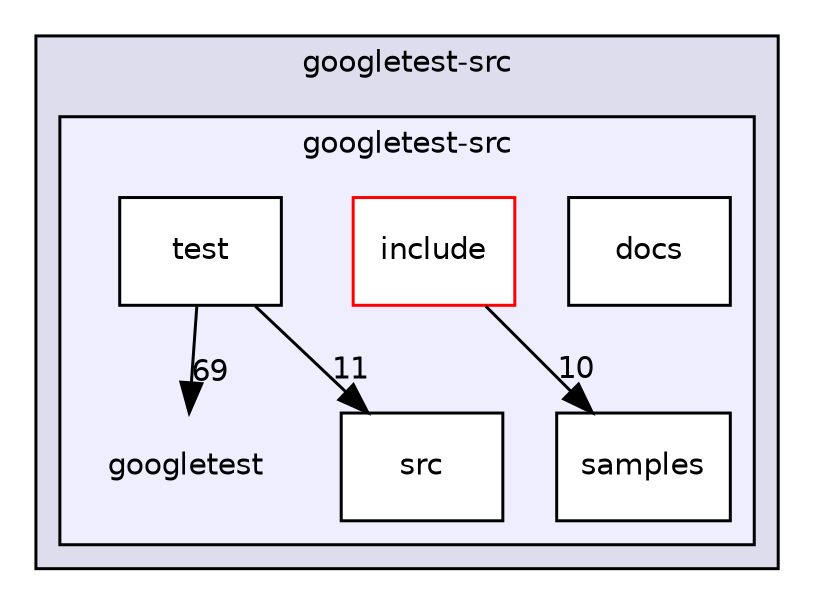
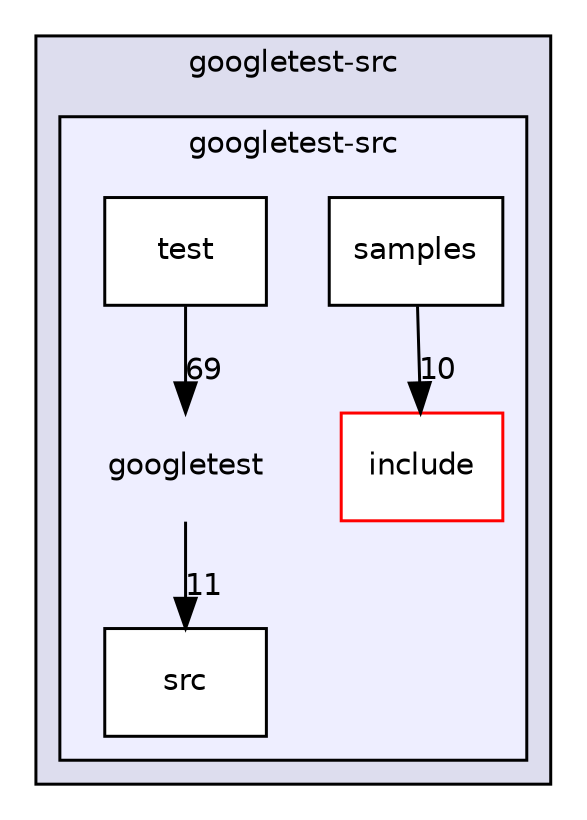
(649, 251) -> none
(301, 349) -> (186, 560)
(528, 349) -> (419, 344)
